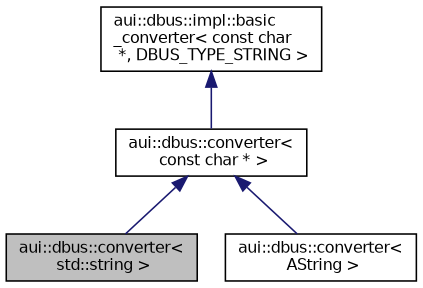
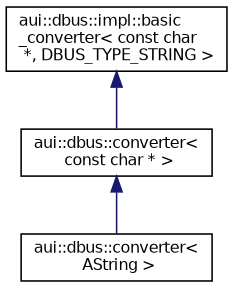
(102, 257) -> none
